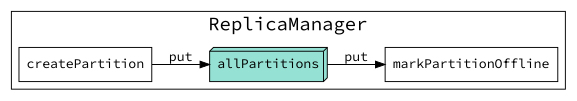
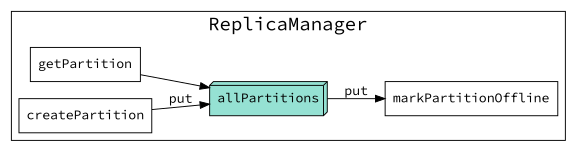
none -> (85, 65)
